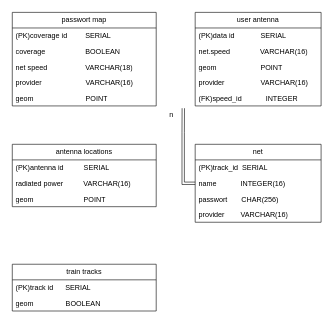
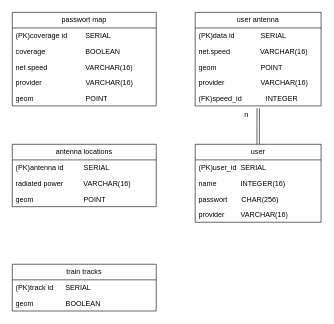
(85, 72) -> (85, 72)
(171, 115) -> (246, 115)
(258, 152) -> (258, 152)
(237, 168) -> (235, 168)
